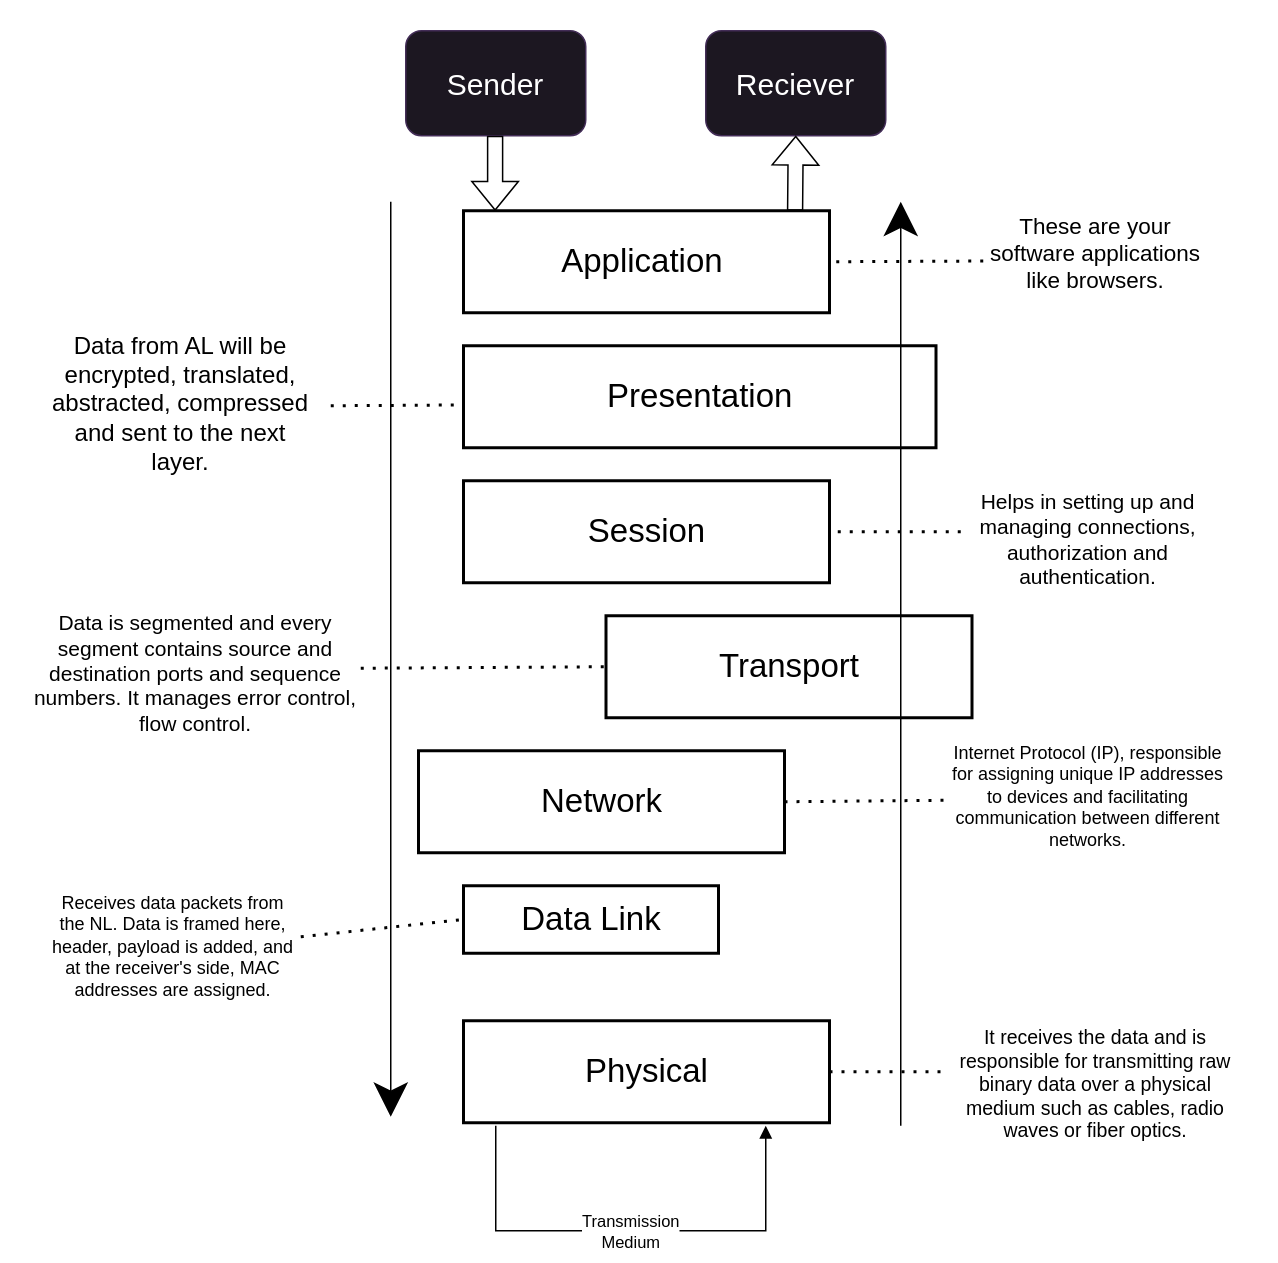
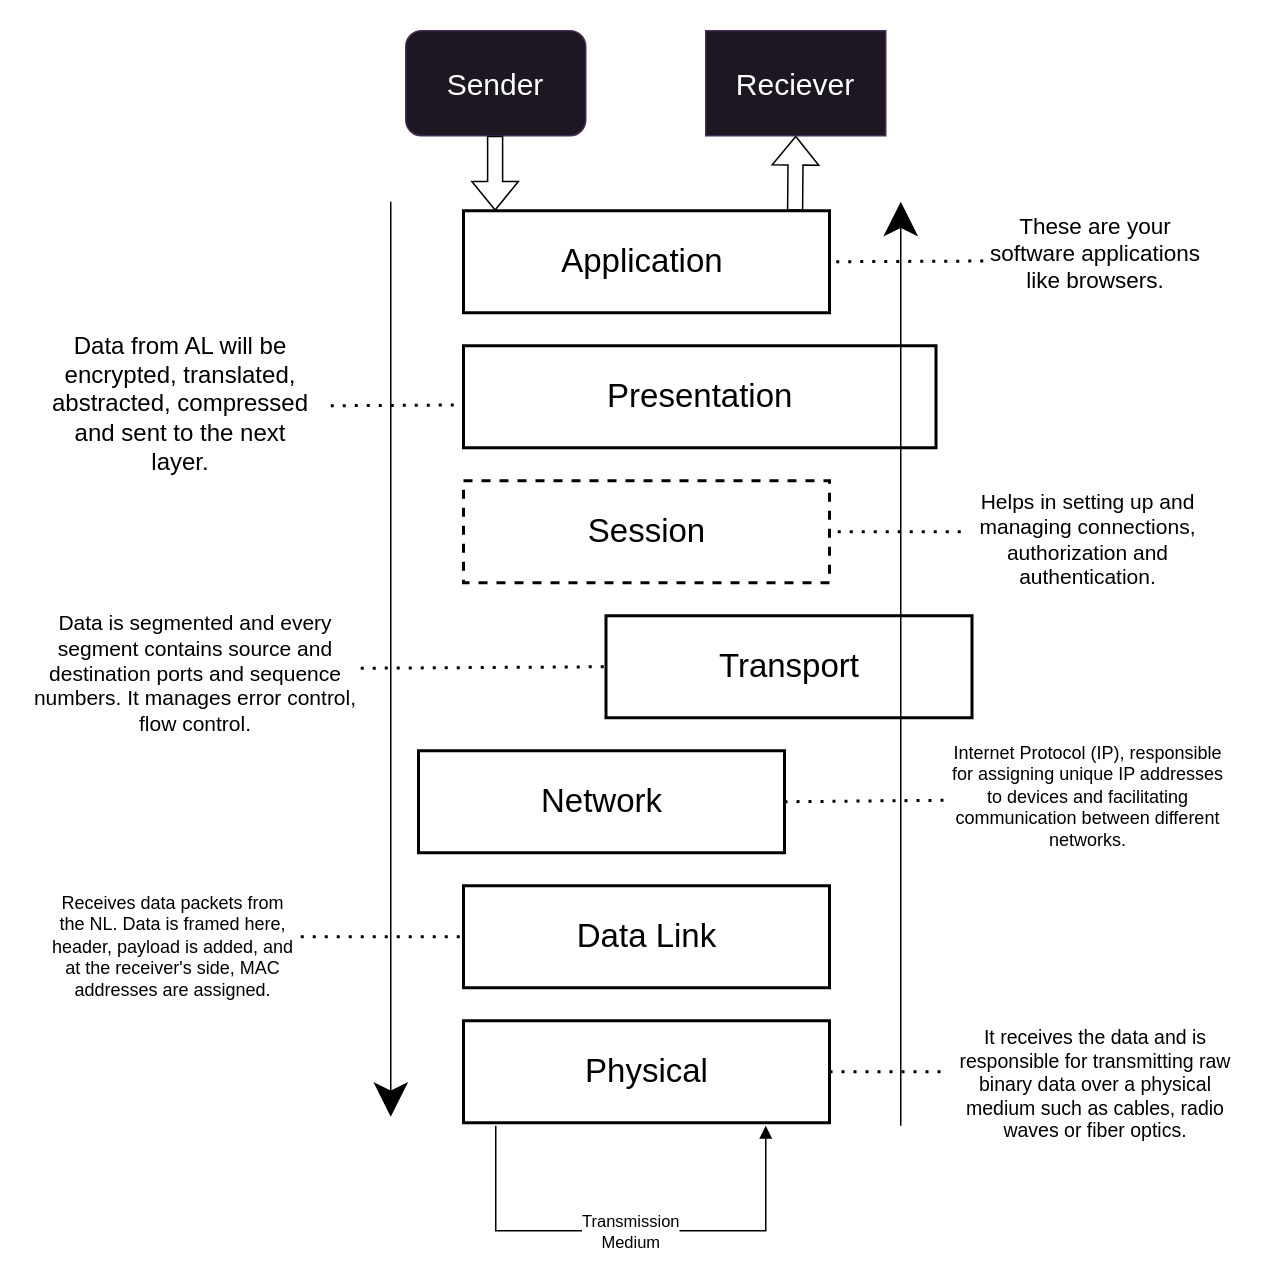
(796, 83) -> (796, 83)
(647, 532) -> (647, 532)
(591, 920) -> (647, 937)
